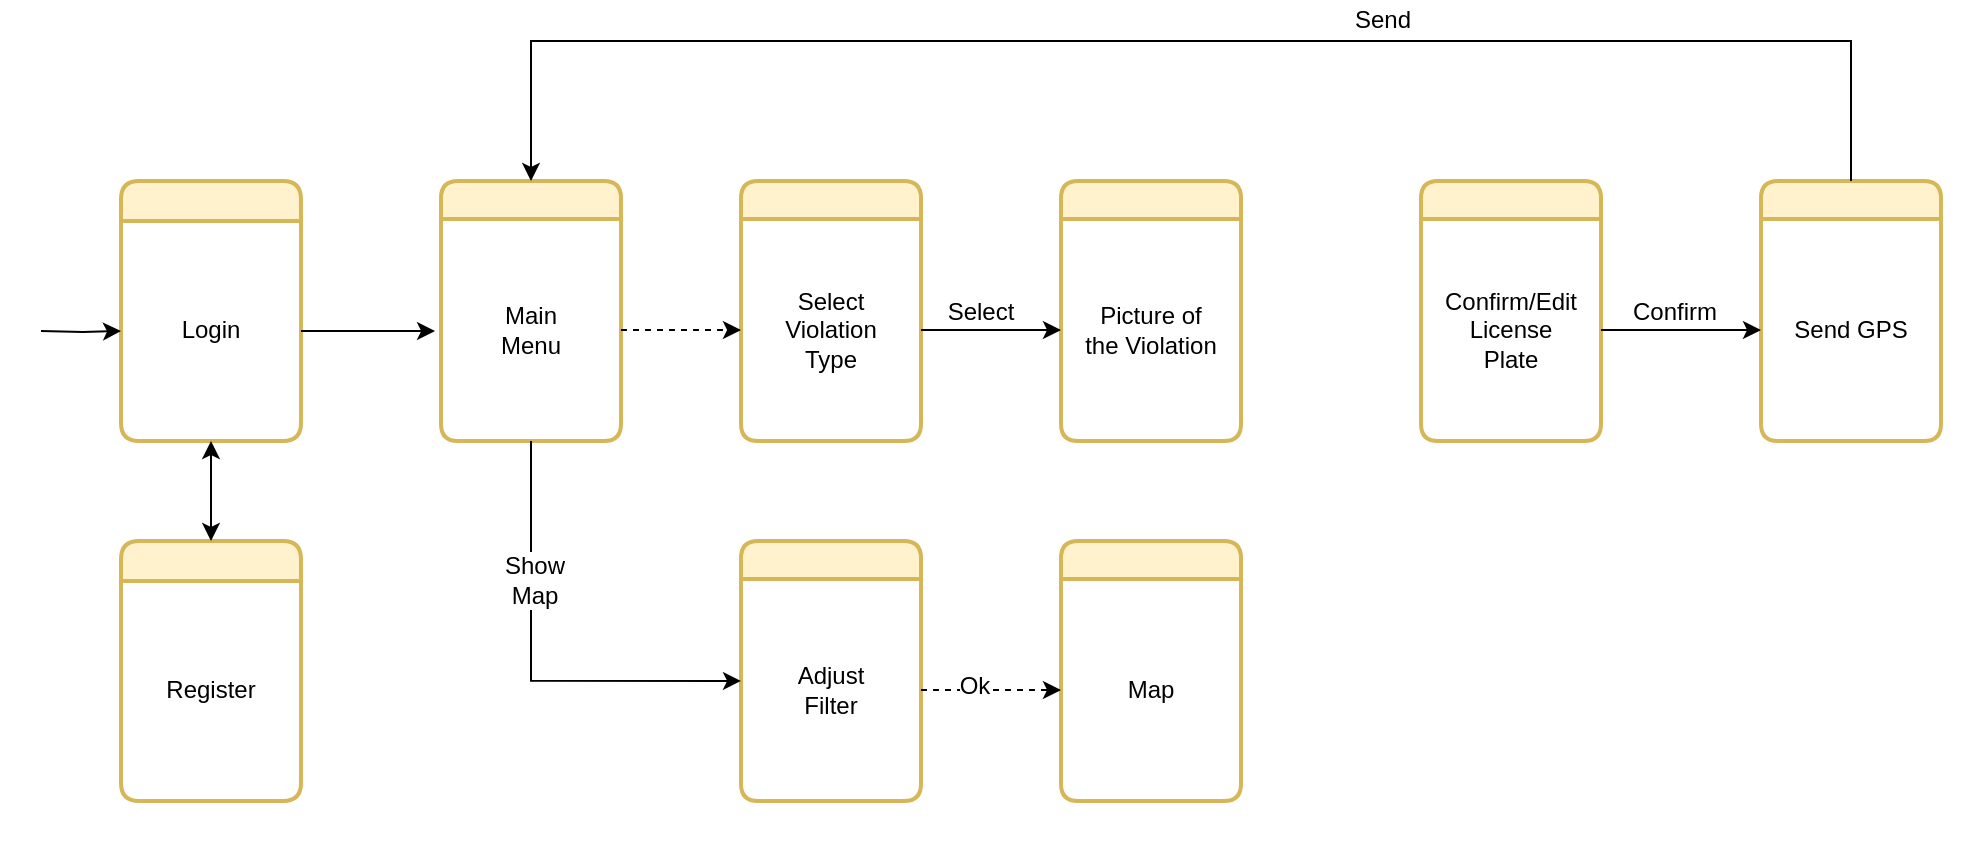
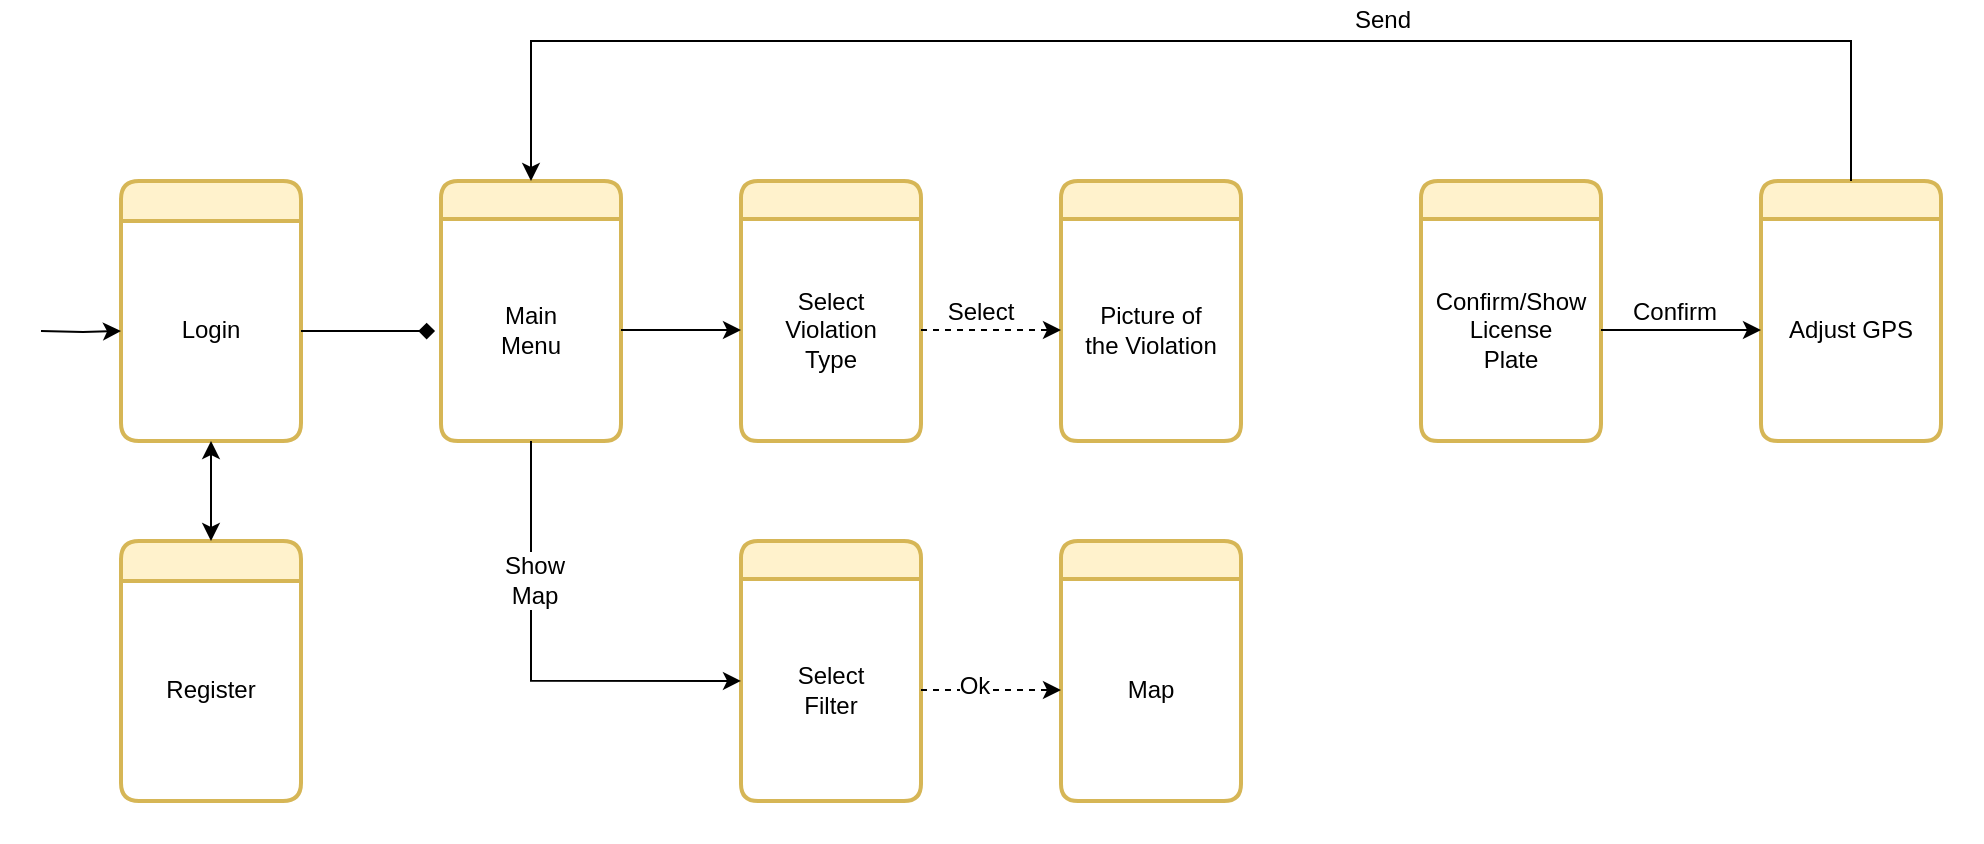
(676, 330) -> (676, 330)
(982, 330) -> (982, 330)
(420, 331) -> (419, 331)
(1512, 331) -> (1512, 331)
(1852, 331) -> (1852, 331)
(832, 691) -> (832, 691)
